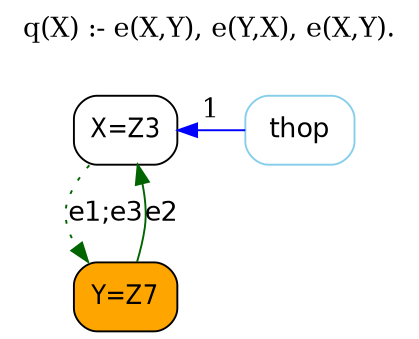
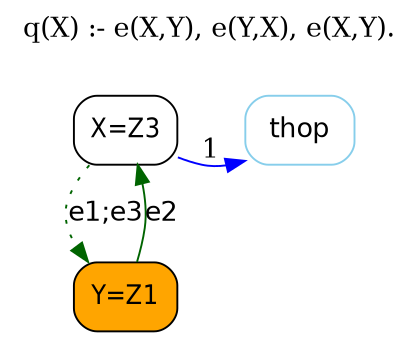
(221, 130) -> (202, 165)
(126, 297) -> (126, 297)
